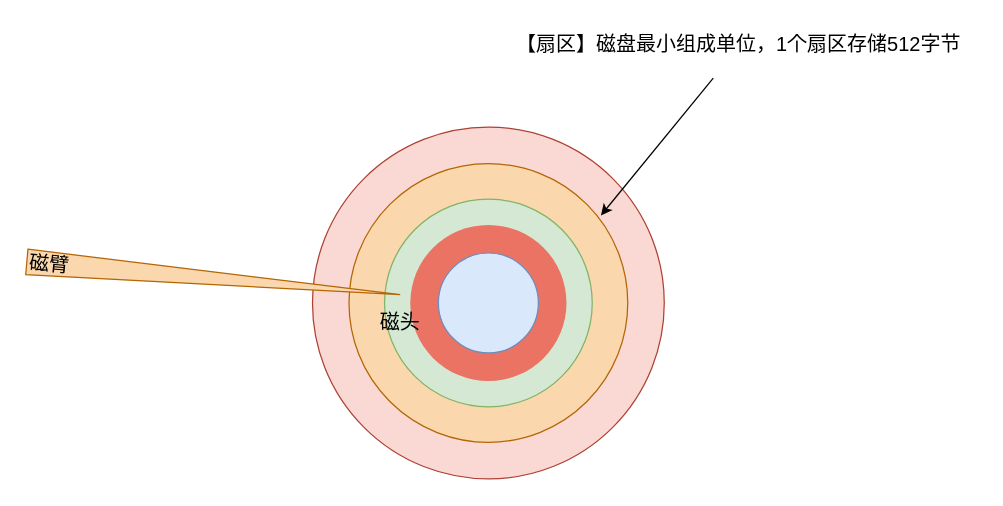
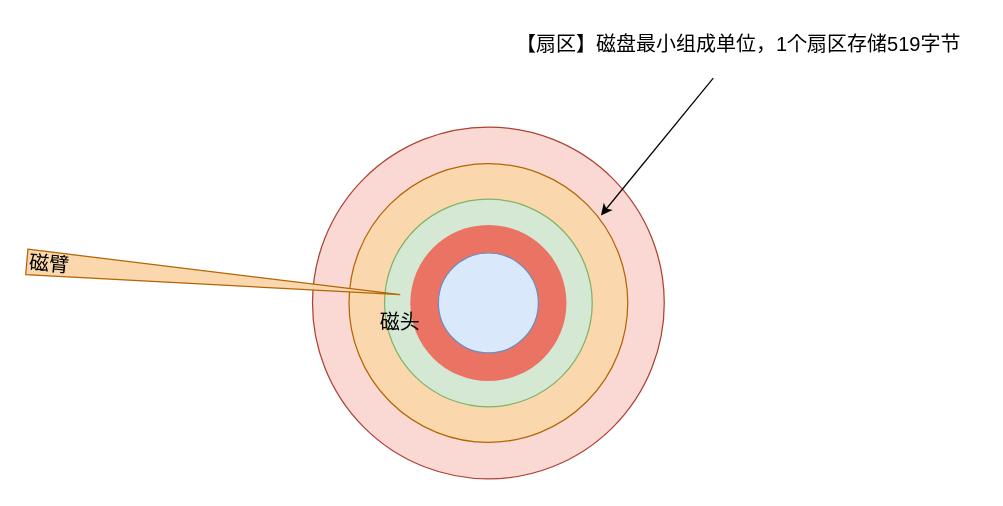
(739, 44) -> (739, 44)
